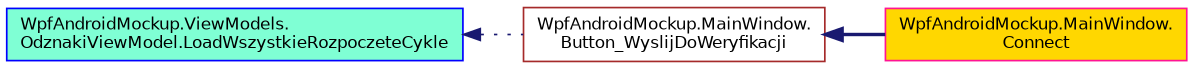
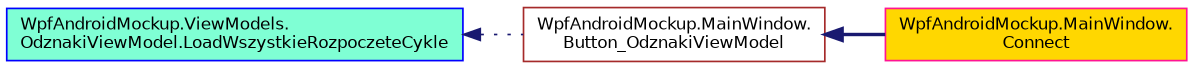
(674, 35) -> (674, 35)
